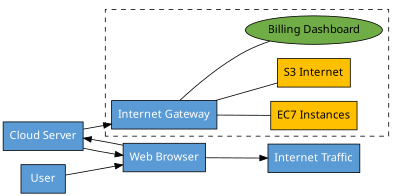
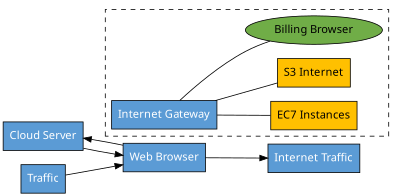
(314, 30) -> (314, 30)
(93, 127) -> none
(43, 179) -> (43, 179)
